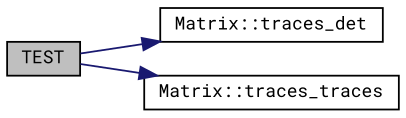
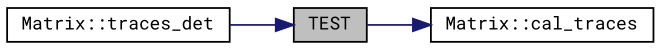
(111, 49) -> (253, 25)
(272, 93) -> (542, 25)
